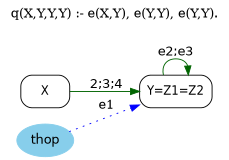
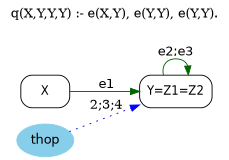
(107, 85) -> (107, 85)
(107, 105) -> (107, 105)
